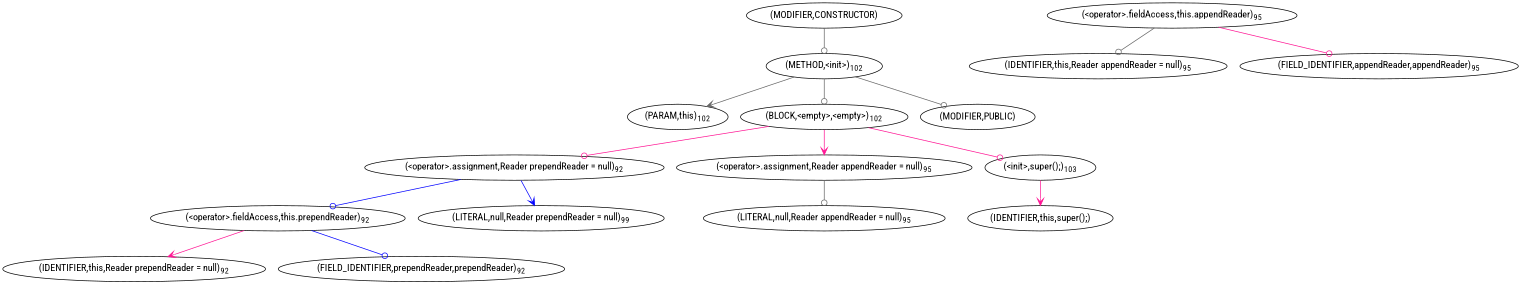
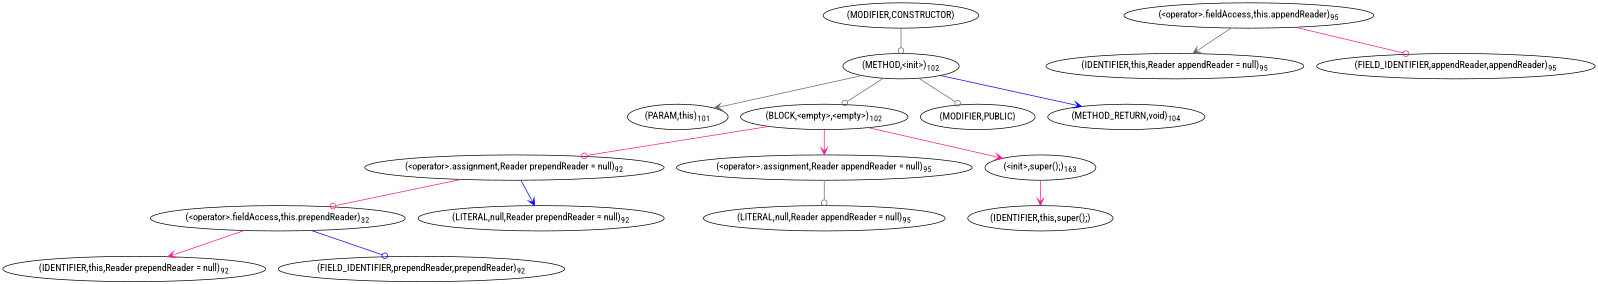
(1138, 39) -> (1215, 39)
(704, 116) -> (704, 116)
none -> (1126, 117)
(933, 142) -> (932, 142)
(1071, 167) -> (1071, 167)
(398, 193) -> (398, 193)
(365, 217) -> (365, 217)
(626, 217) -> (626, 217)
